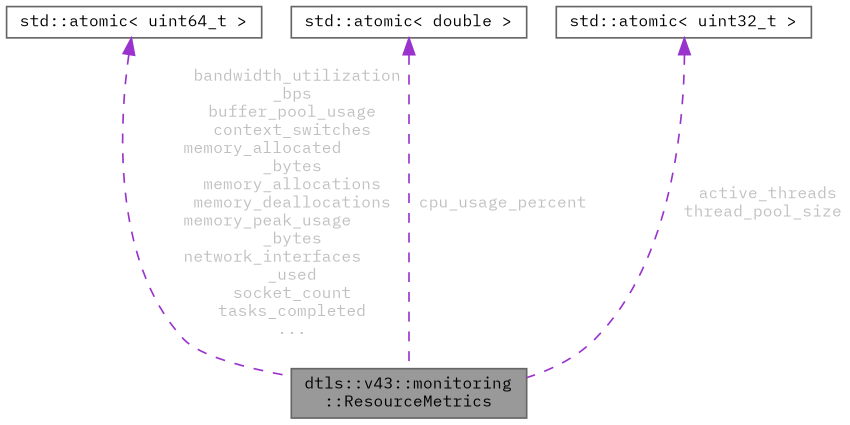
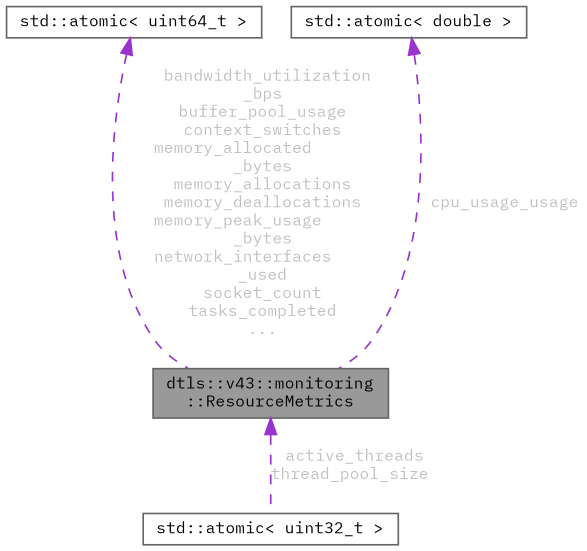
(499, 203) -> (500, 203)
(653, 243) -> (271, 474)
